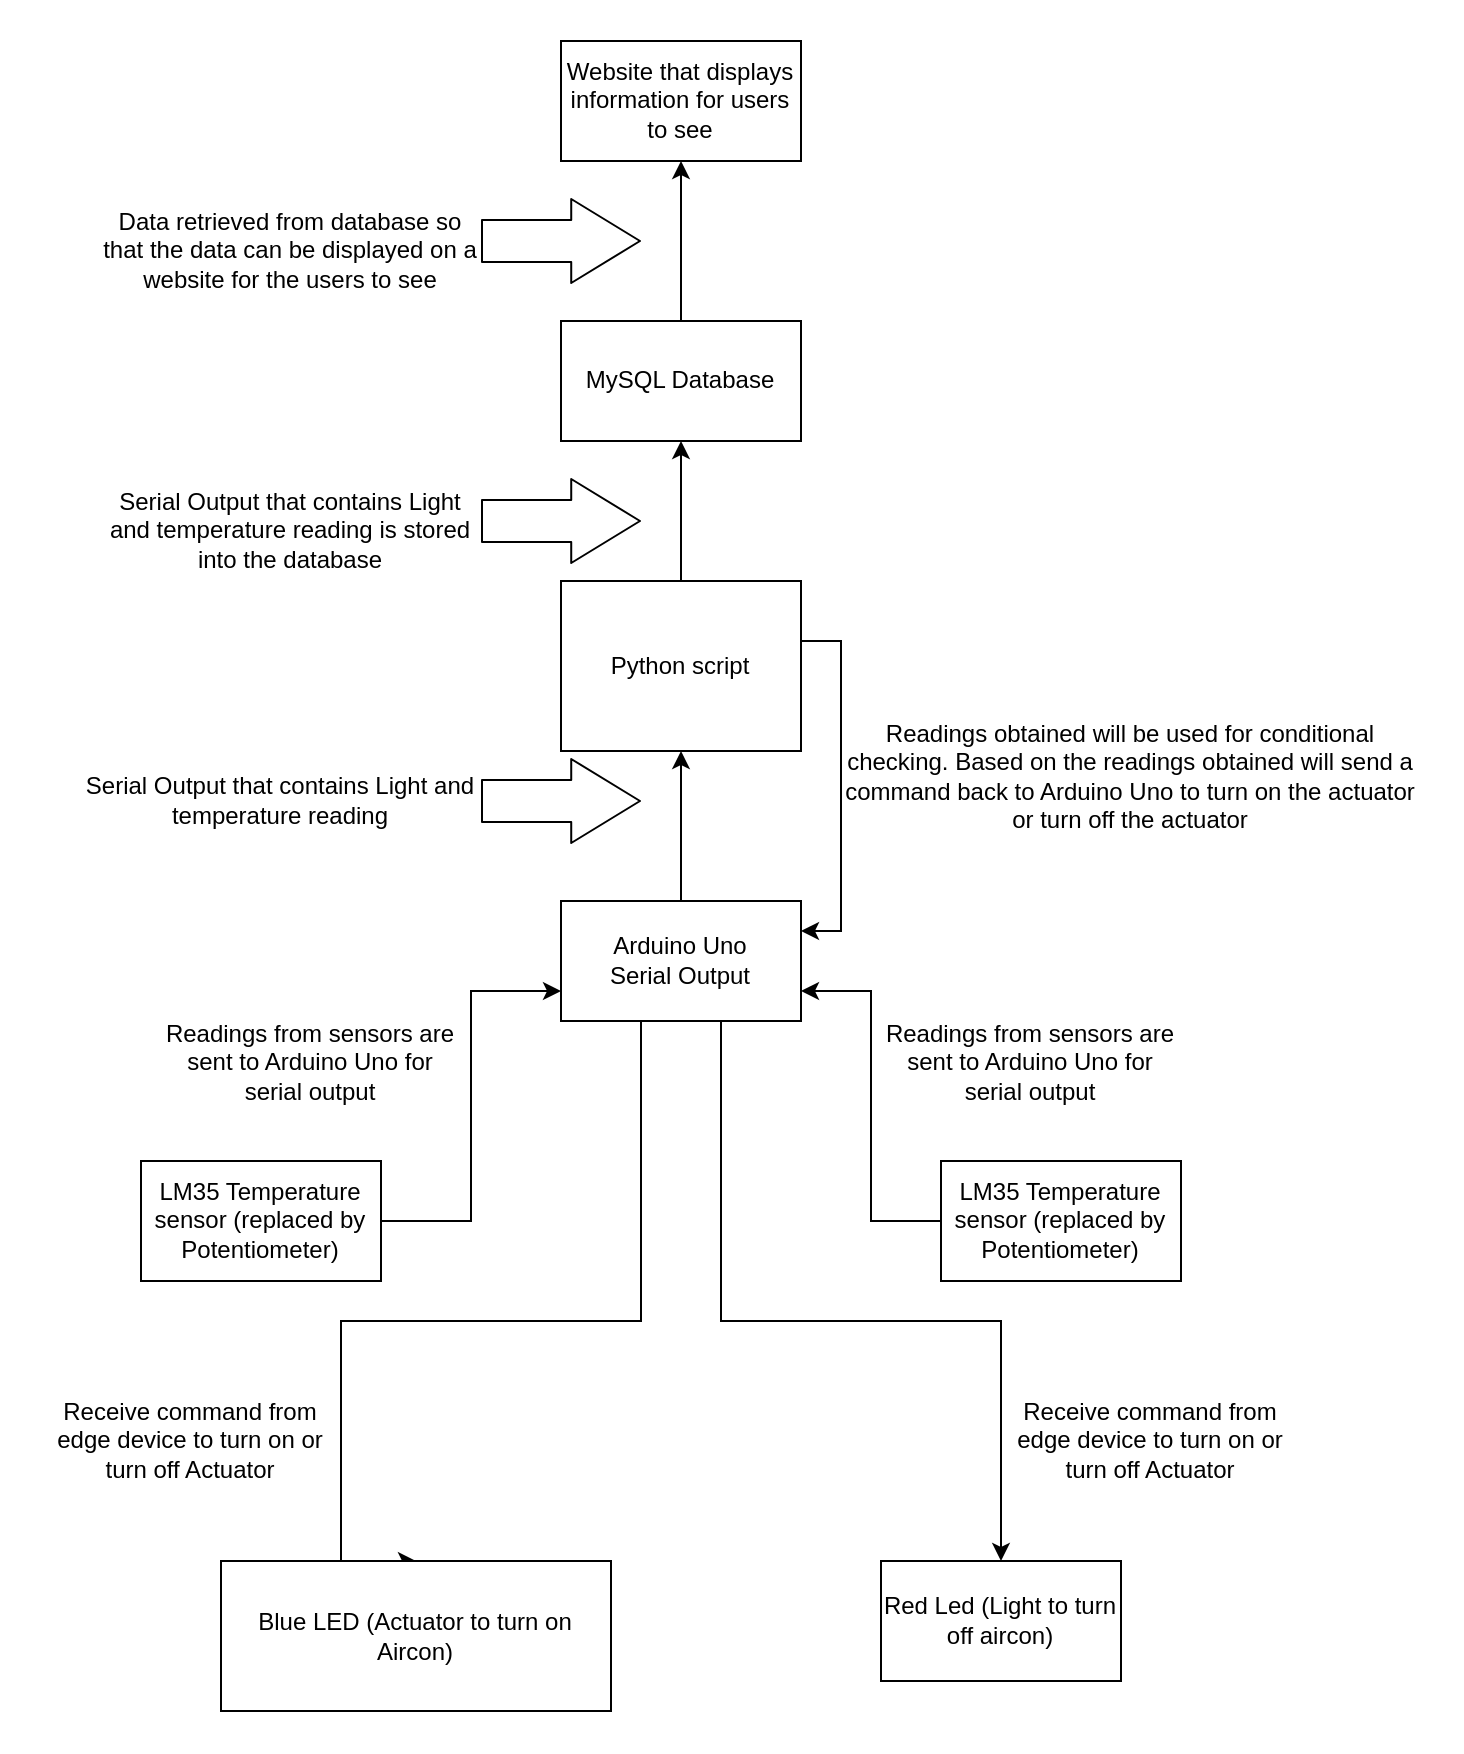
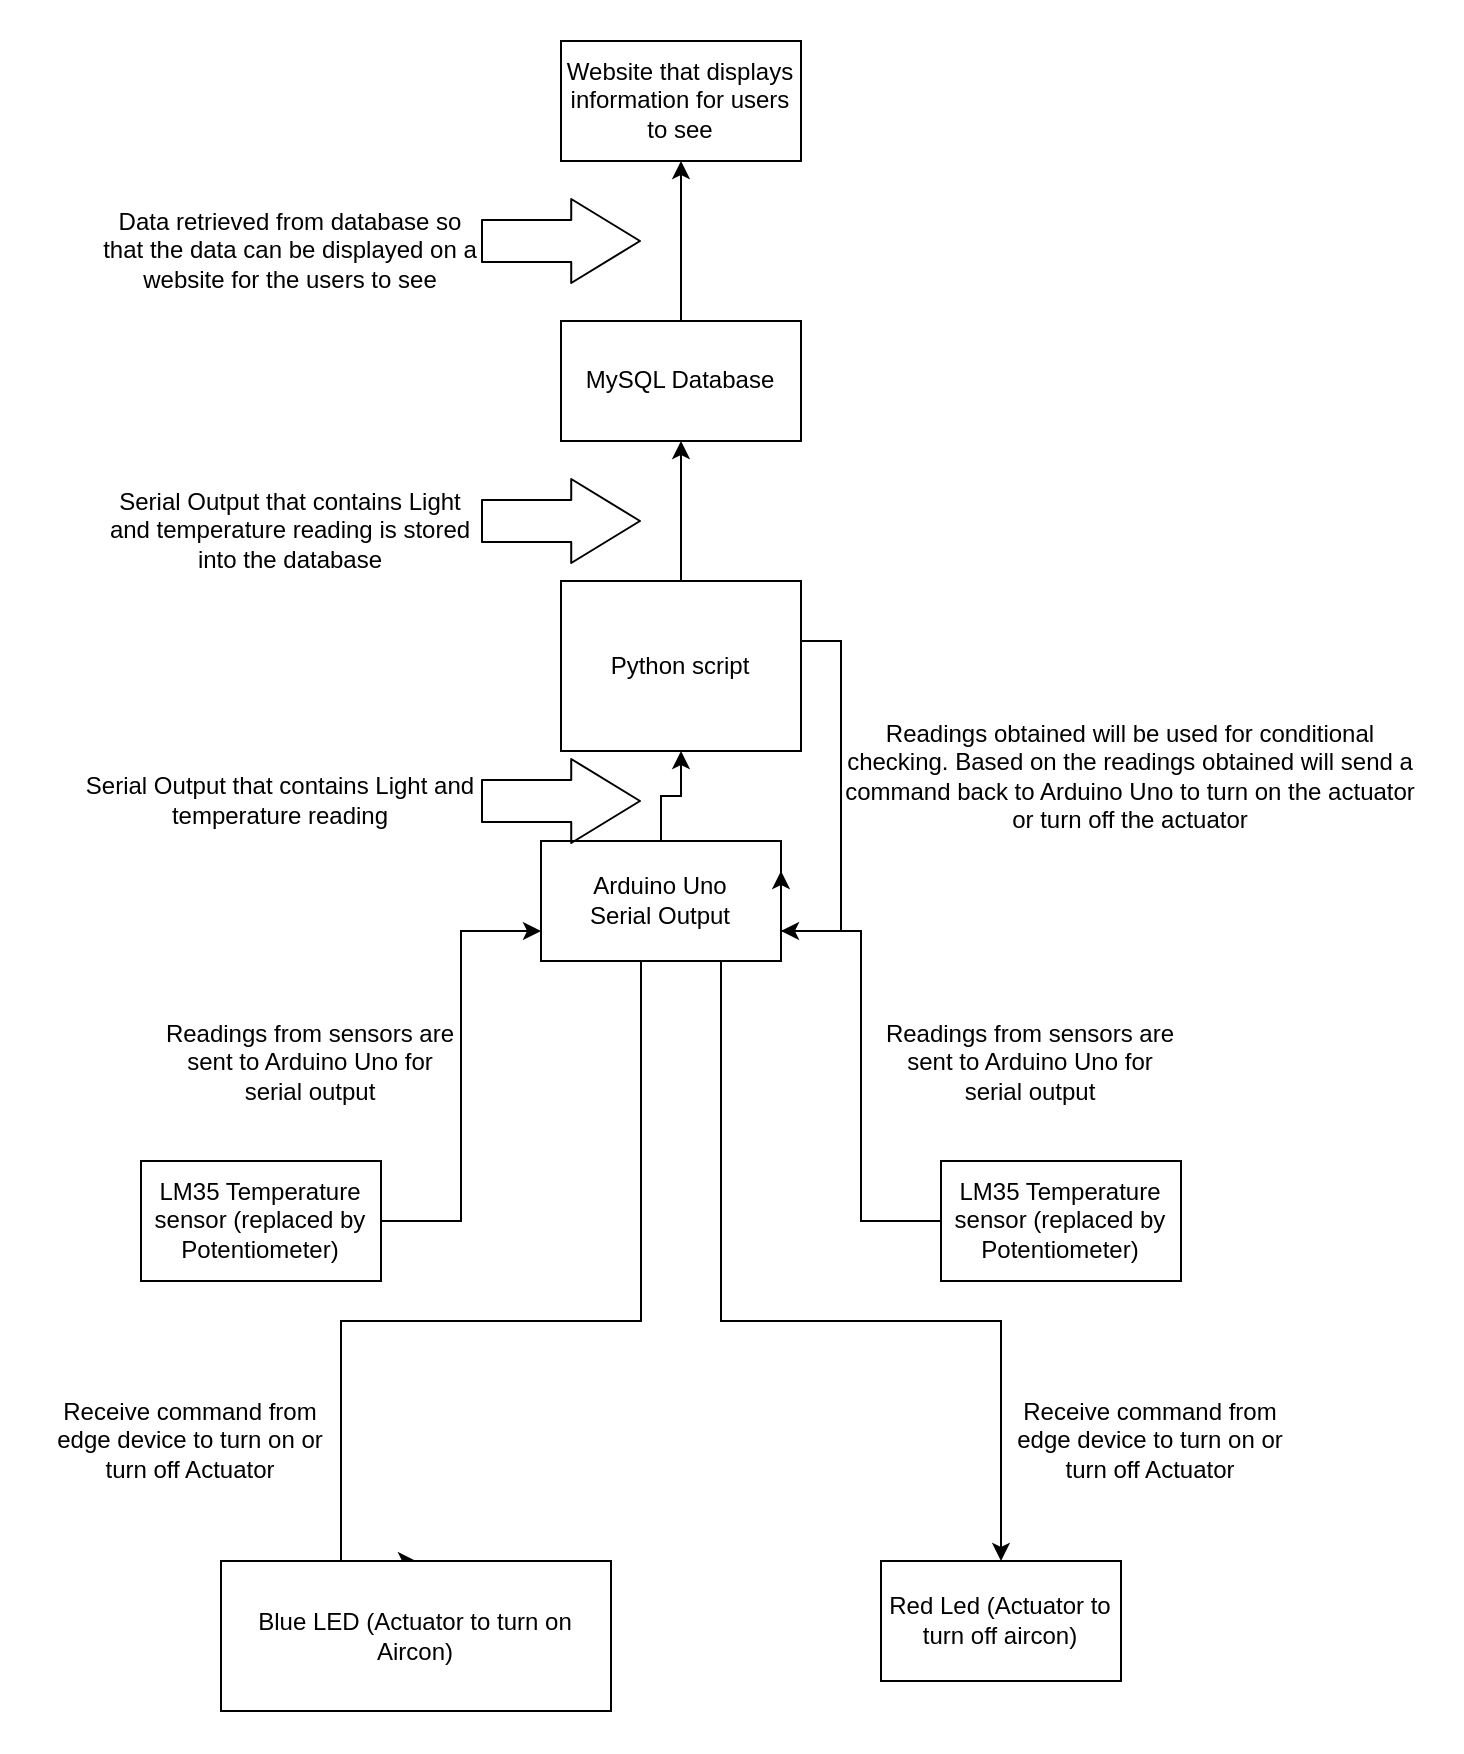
(681, 961) -> (661, 901)
(1001, 1621) -> (1001, 1621)
